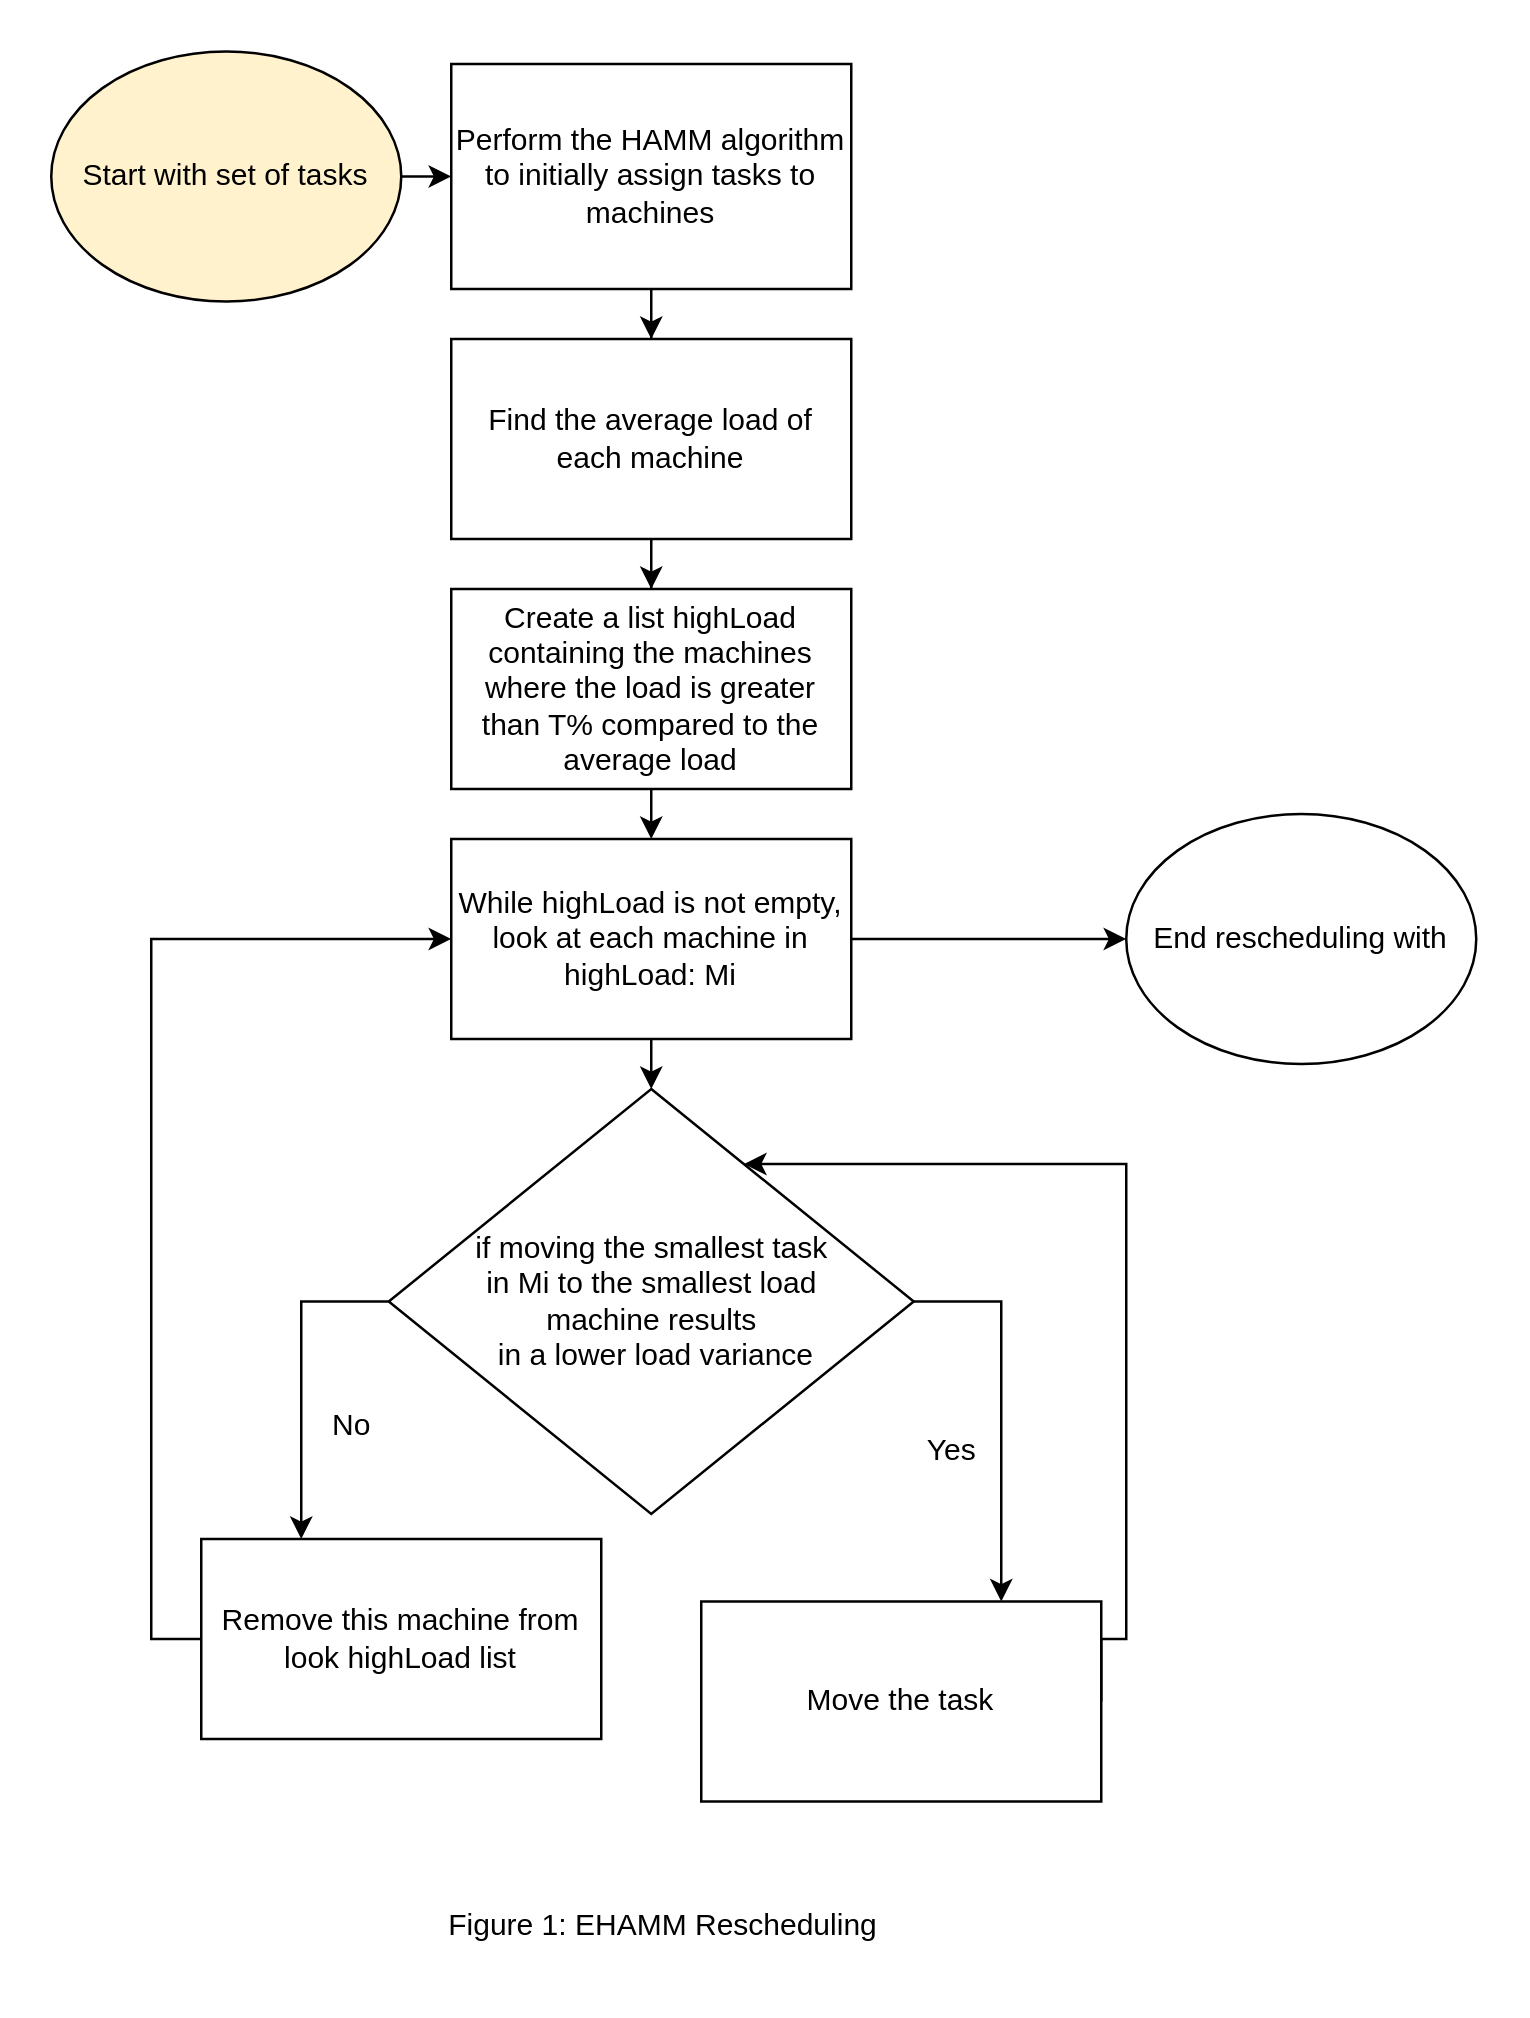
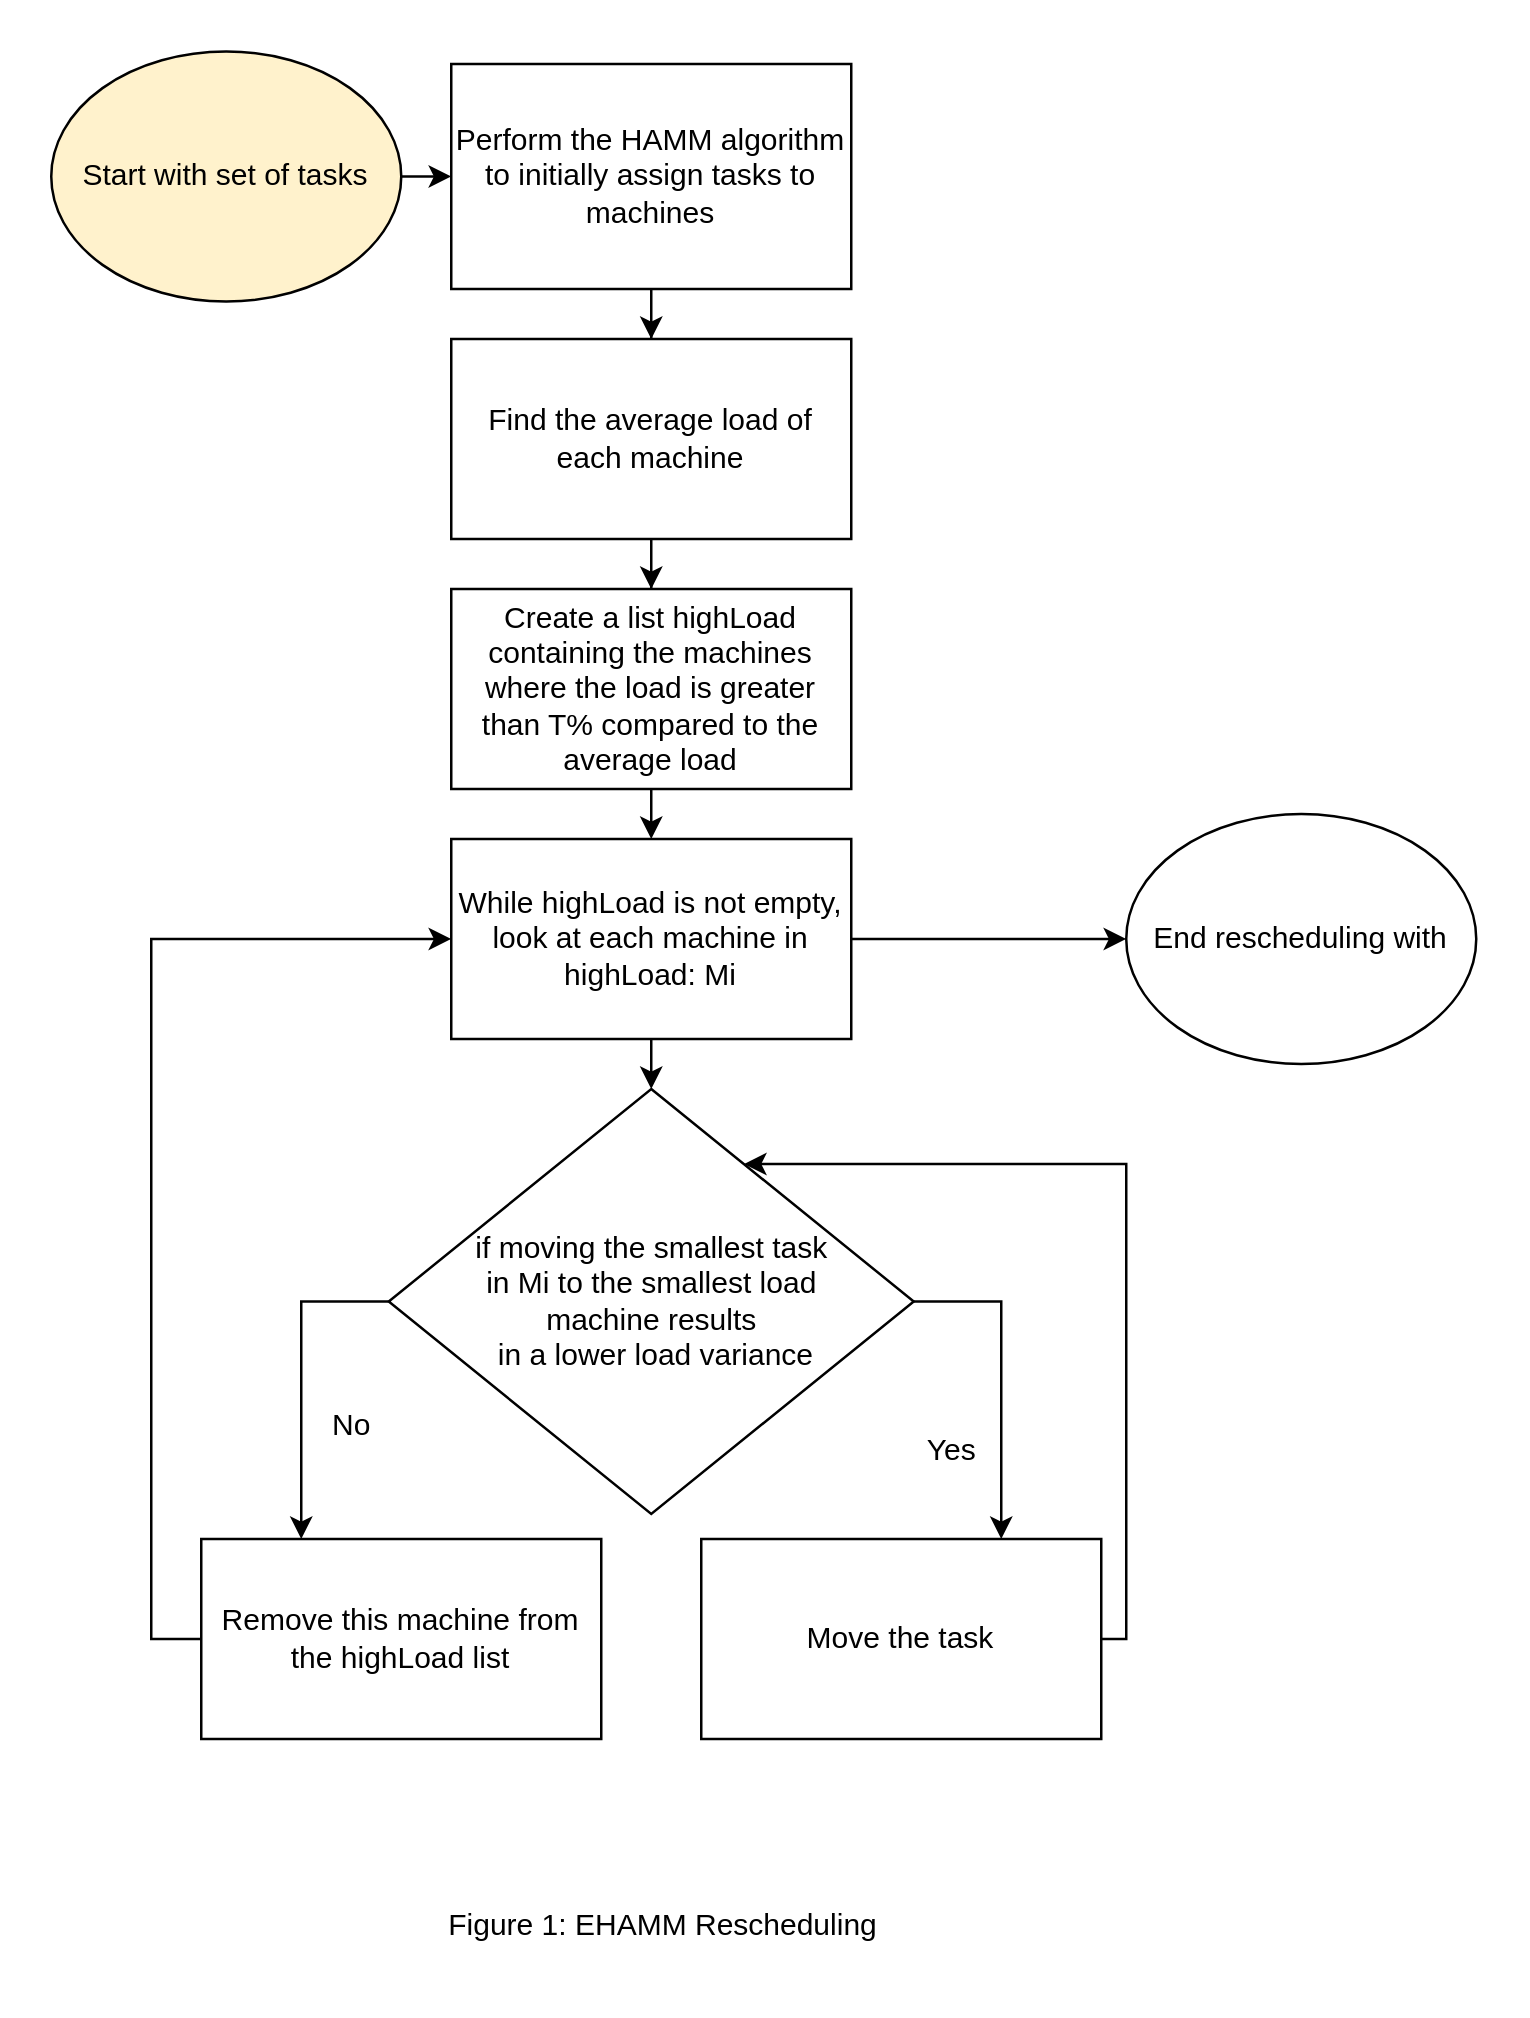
(401, 1639) -> (401, 1639)
(901, 1701) -> (901, 1639)
